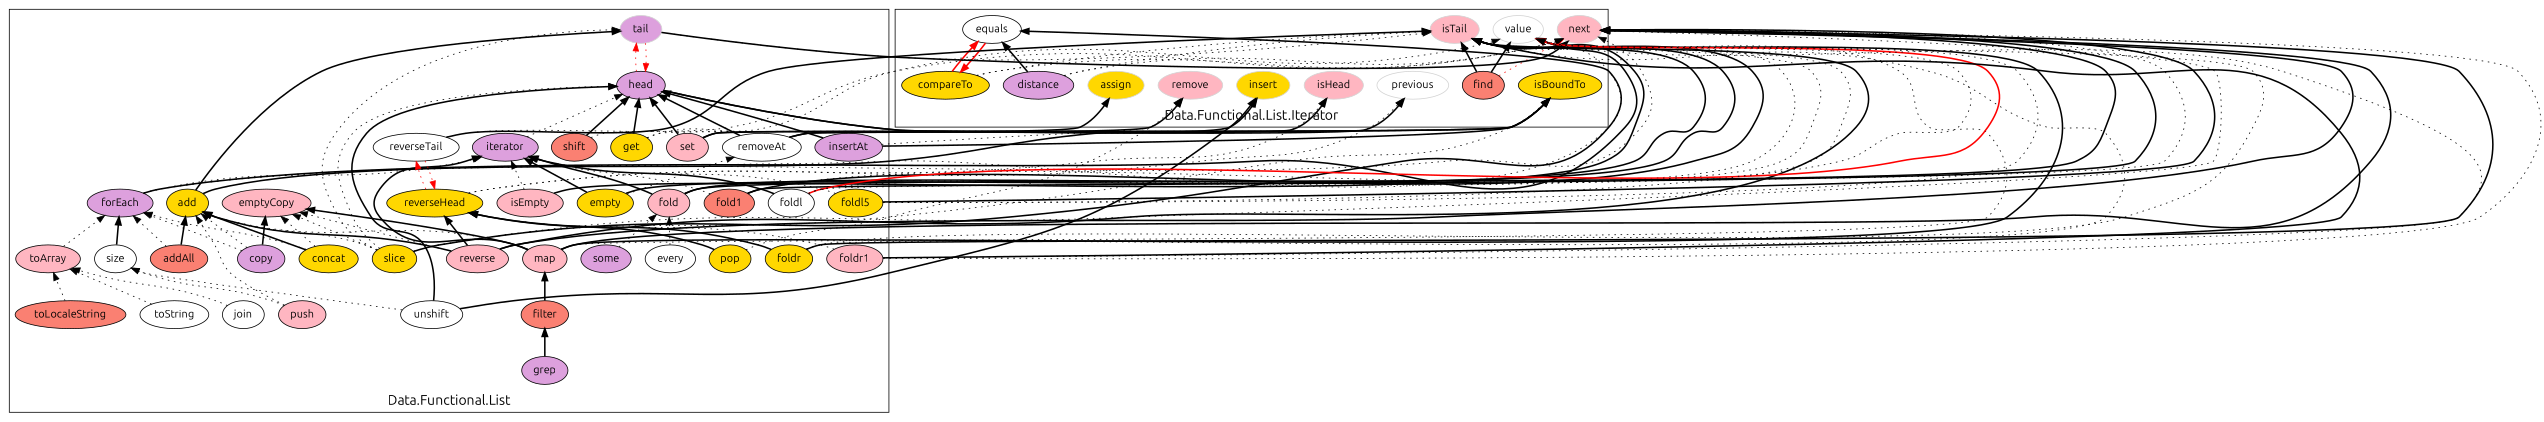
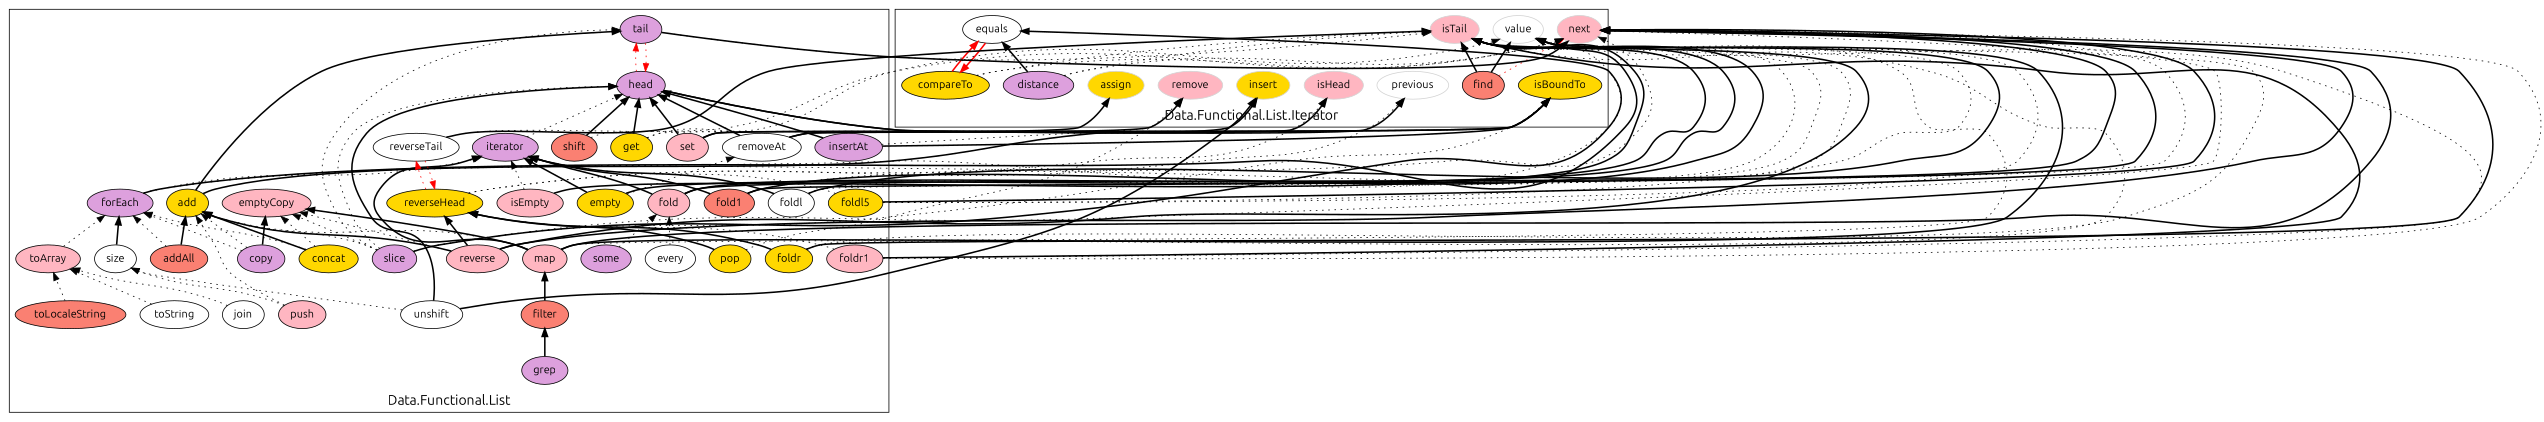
(641, 29) -> (641, 29)
(1827, 170) -> (1827, 170)
(655, 179) -> (655, 179)
(394, 259) -> (394, 259)
